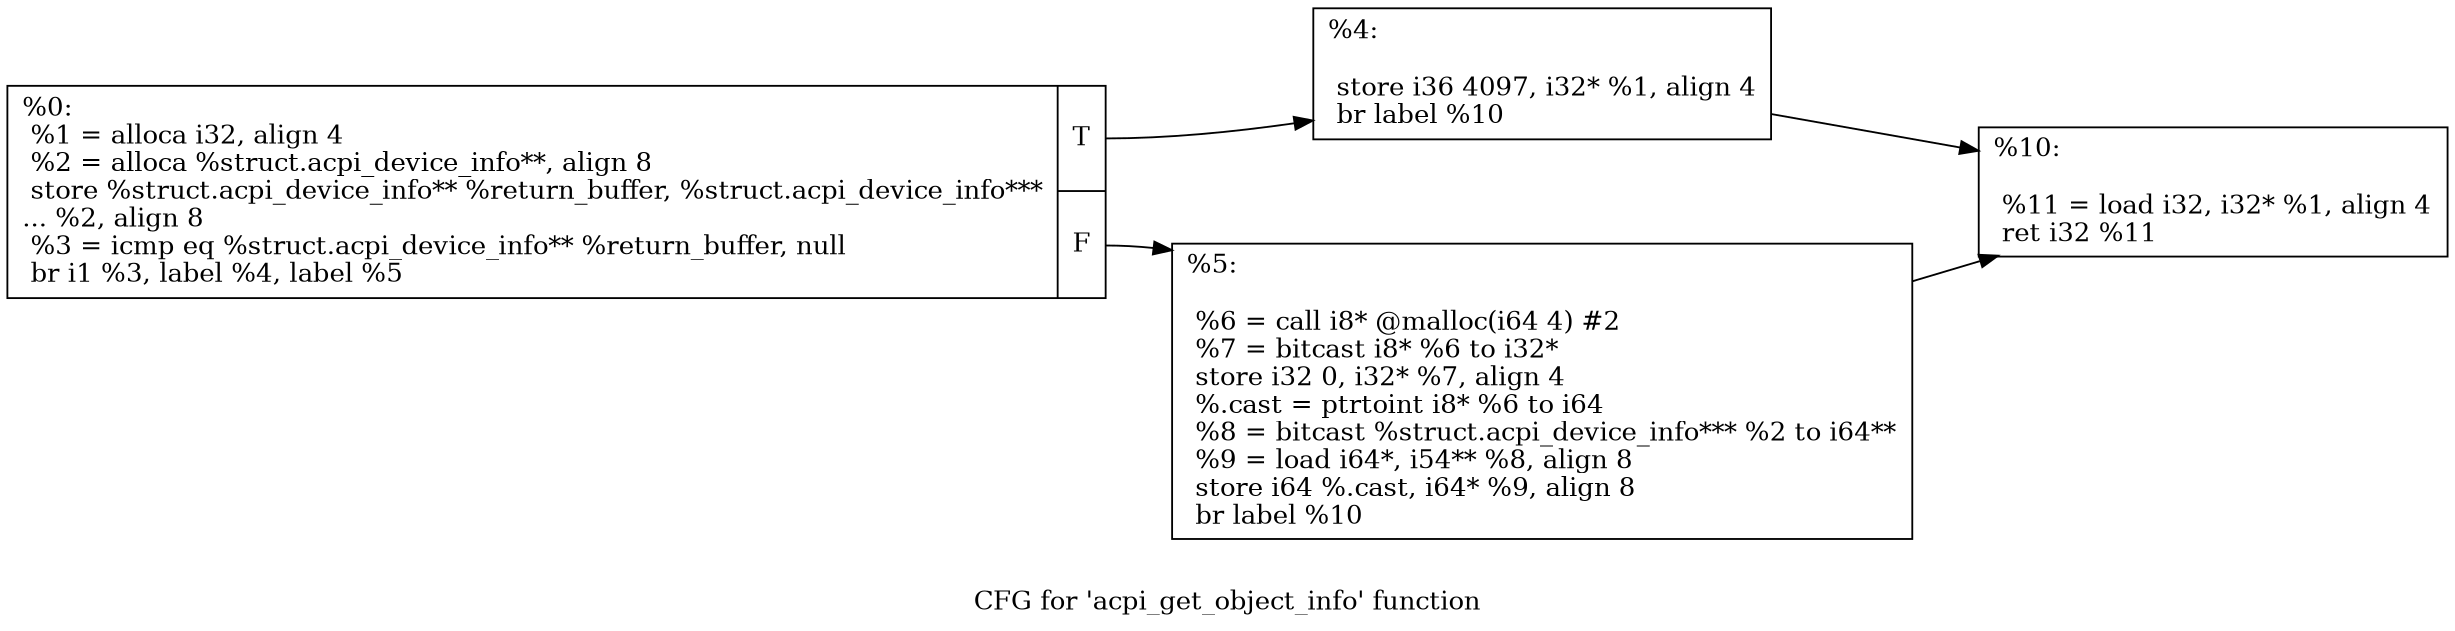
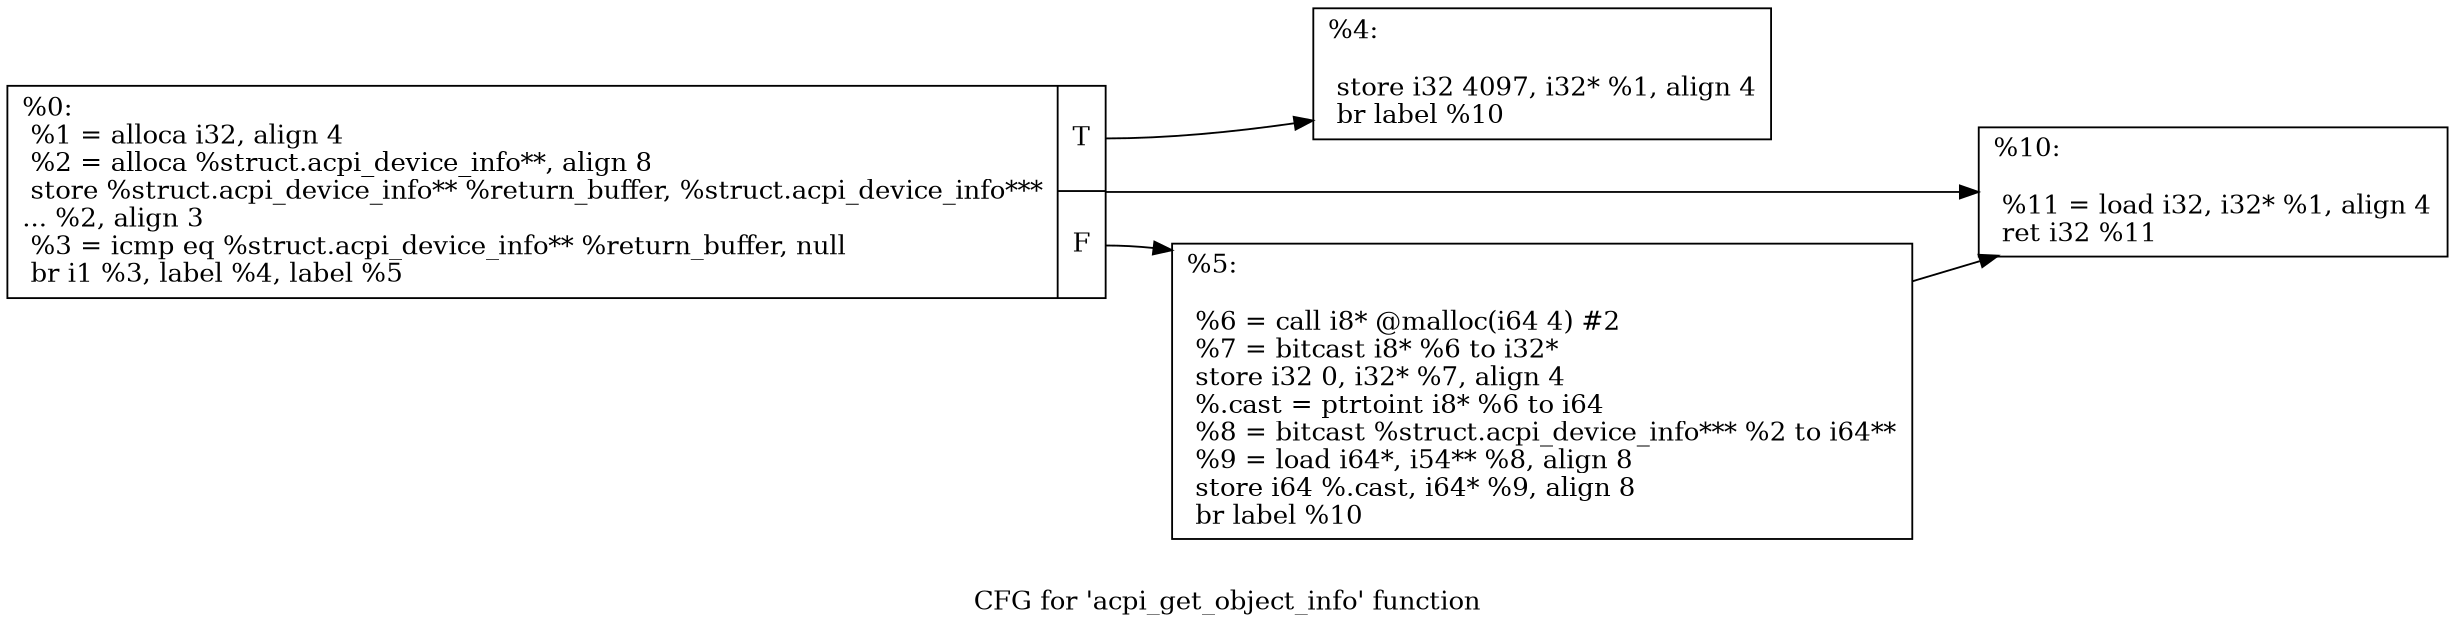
(1542, 88) -> (1542, 88)
(1866, 131) -> (1533, 192)
(114, 219) -> (114, 219)
